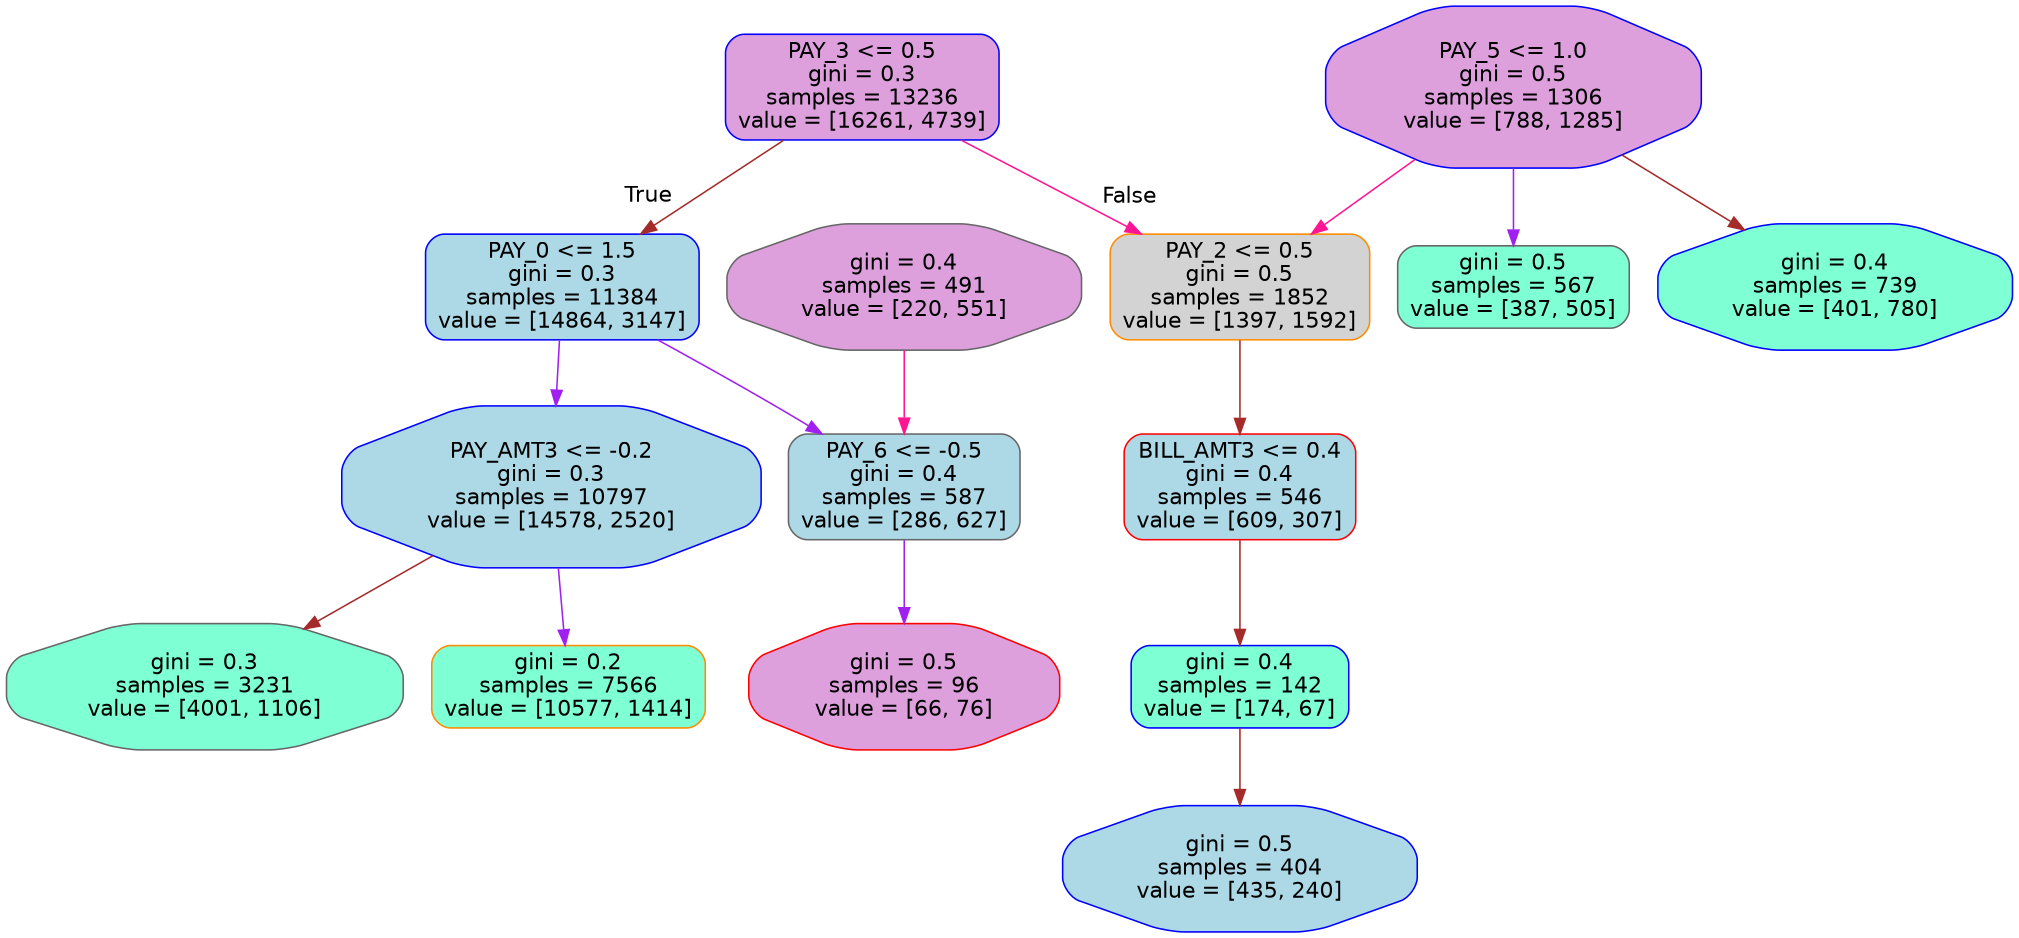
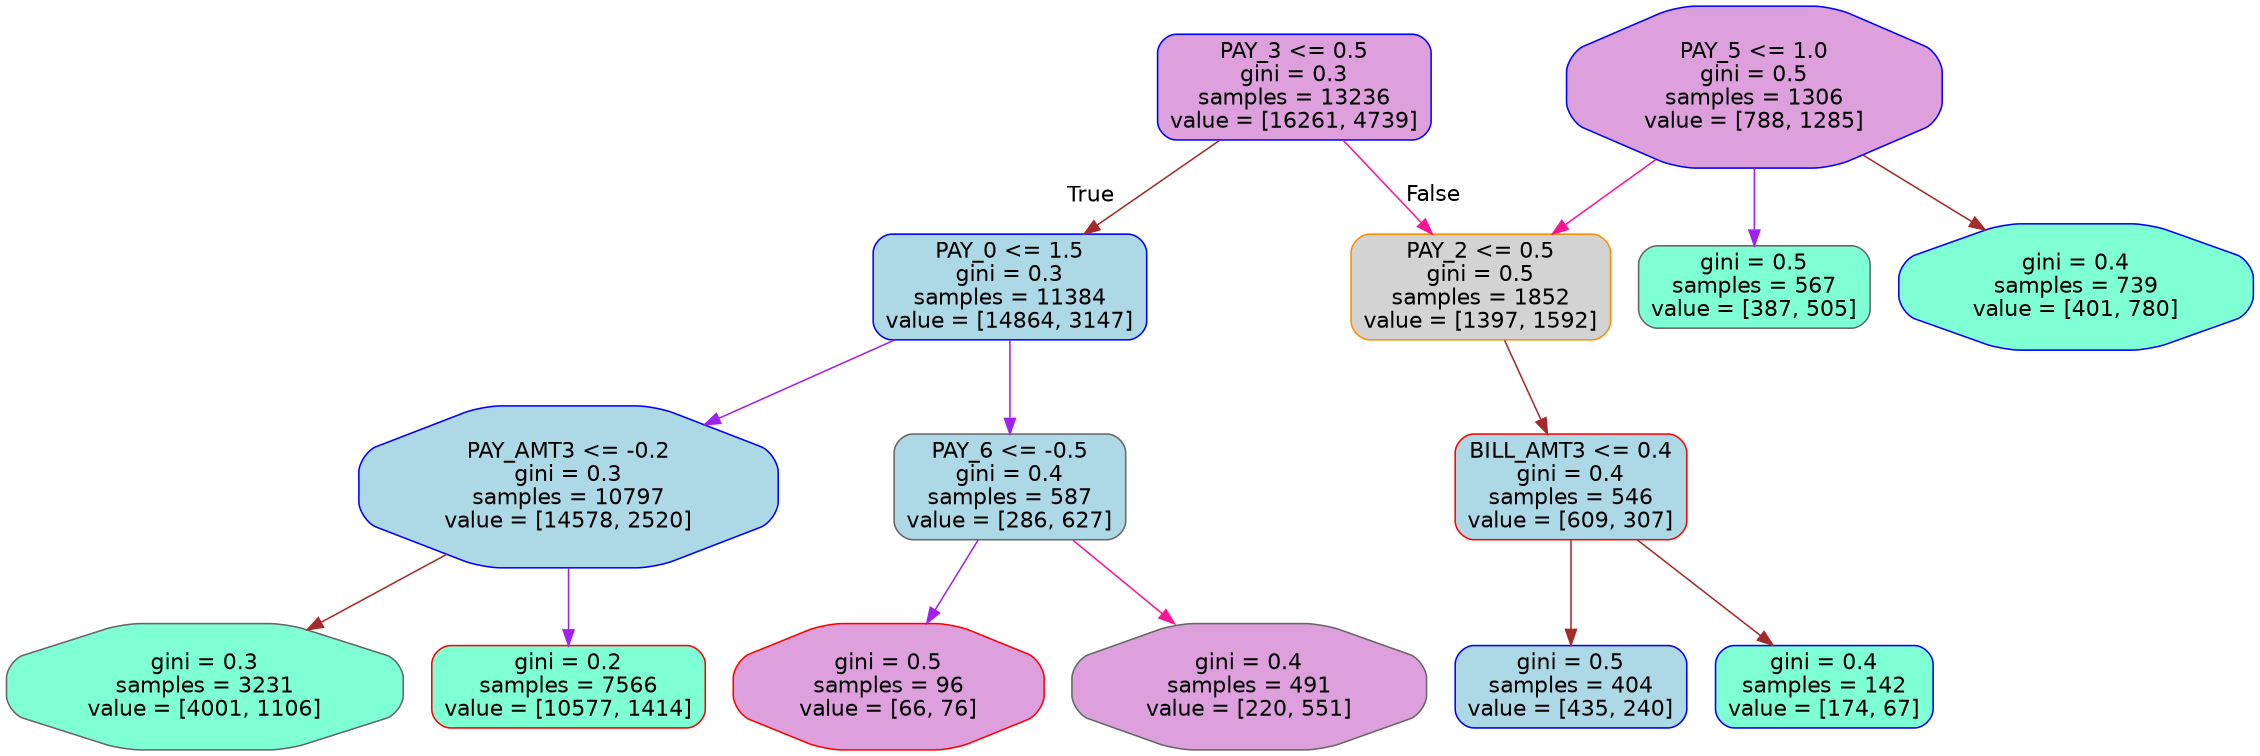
(904, 384) -> (1118, 577)
(569, 687) -> (569, 687)
(1240, 759) -> (1571, 585)
(1240, 869) -> (1571, 687)
